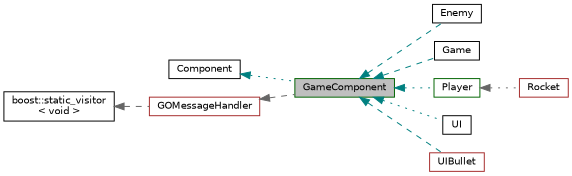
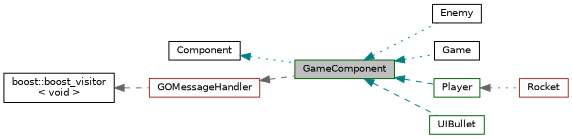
(405, 48) -> (405, 39)
(409, 67) -> (419, 57)
(419, 88) -> (419, 82)
(59, 106) -> (59, 88)
(457, 125) -> none
(457, 162) -> (457, 125)
